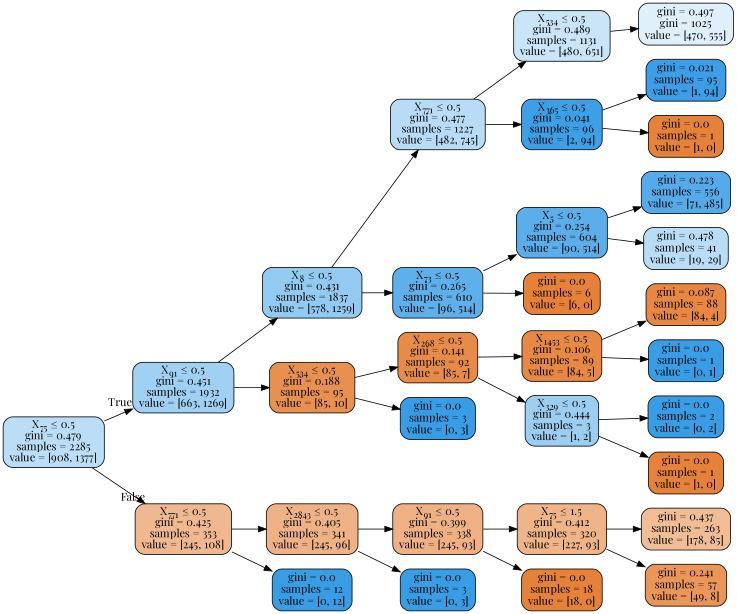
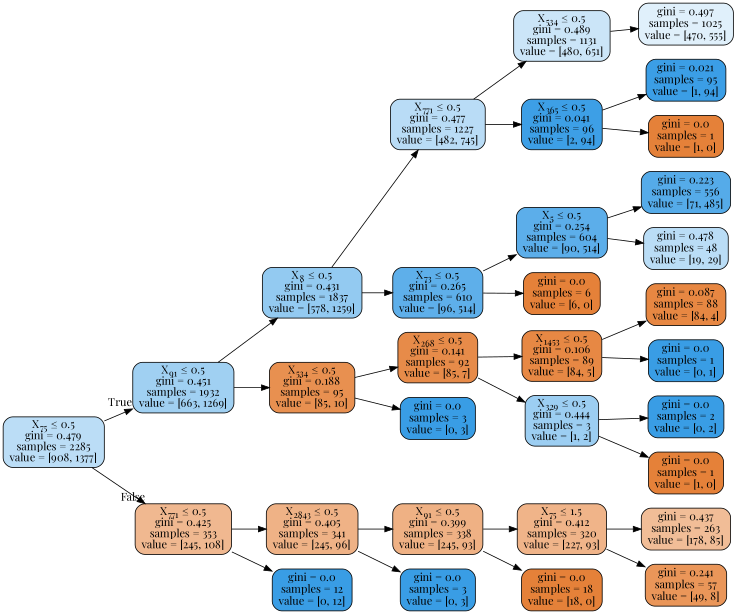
(686, 24) -> (686, 24)
(686, 248) -> (686, 248)
